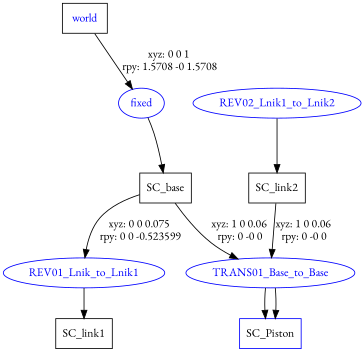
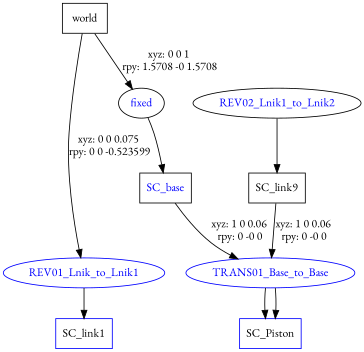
(85, 18) -> (85, 18)
(141, 103) -> (141, 103)
(277, 103) -> (277, 103)
(166, 188) -> (166, 188)
(277, 188) -> (277, 188)
(104, 214) -> (69, 141)
(84, 334) -> (84, 334)
